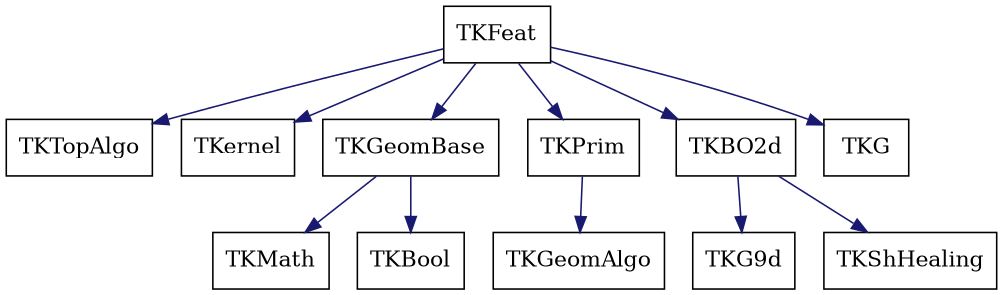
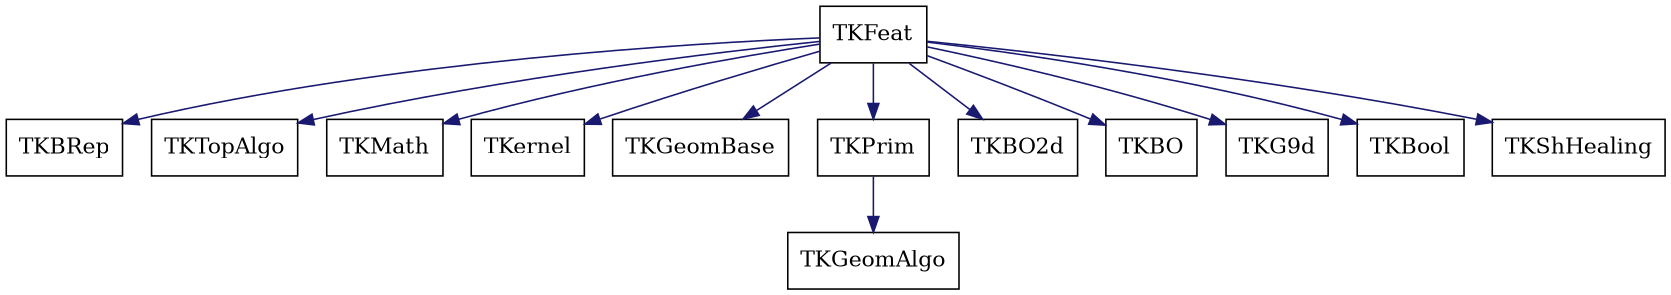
none -> (64, 148)
(866, 148) -> (1151, 148)
(411, 197) -> (1167, 79)
(739, 197) -> (1070, 80)
(347, 199) -> (638, 77)
(816, 200) -> (1203, 74)
